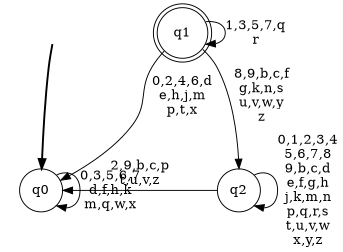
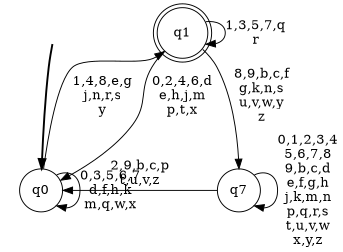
none -> (66, 76)
(239, 190) -> (239, 190)
